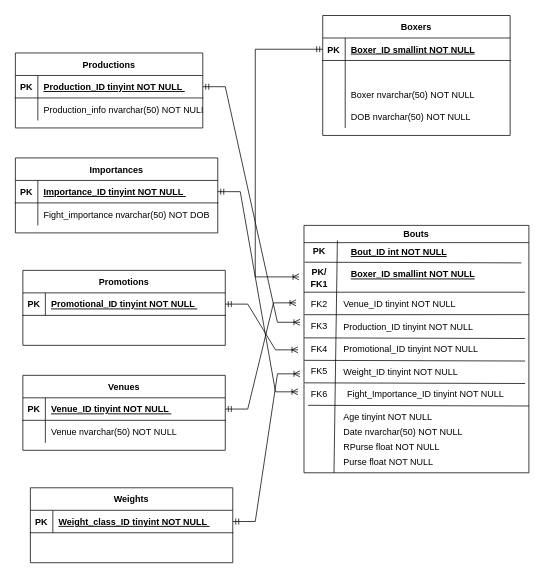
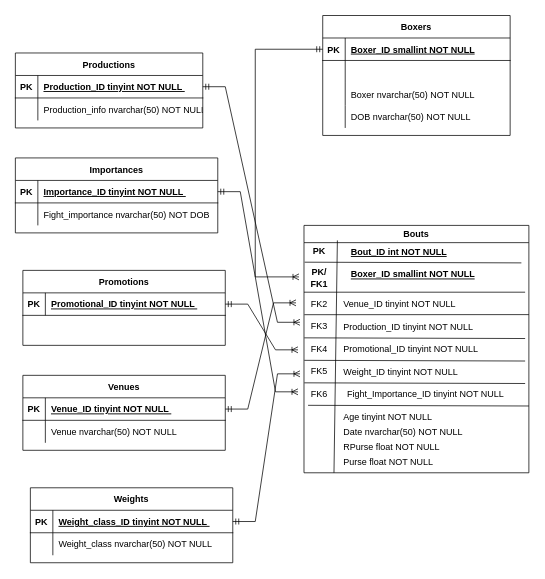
none -> (143, 544)
